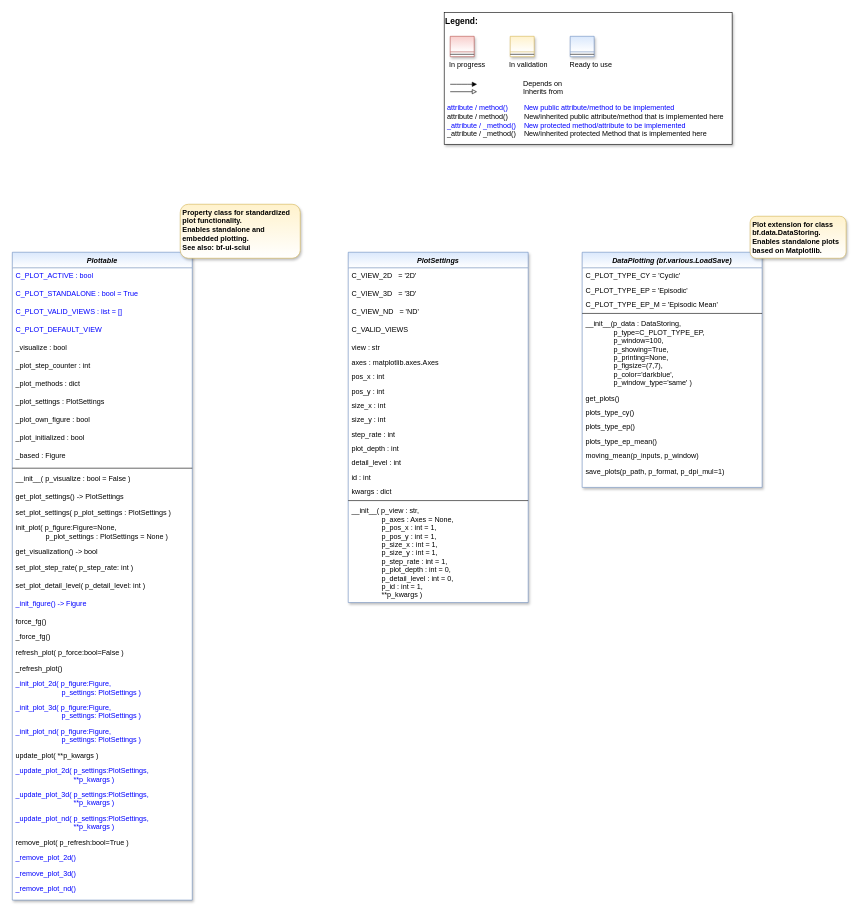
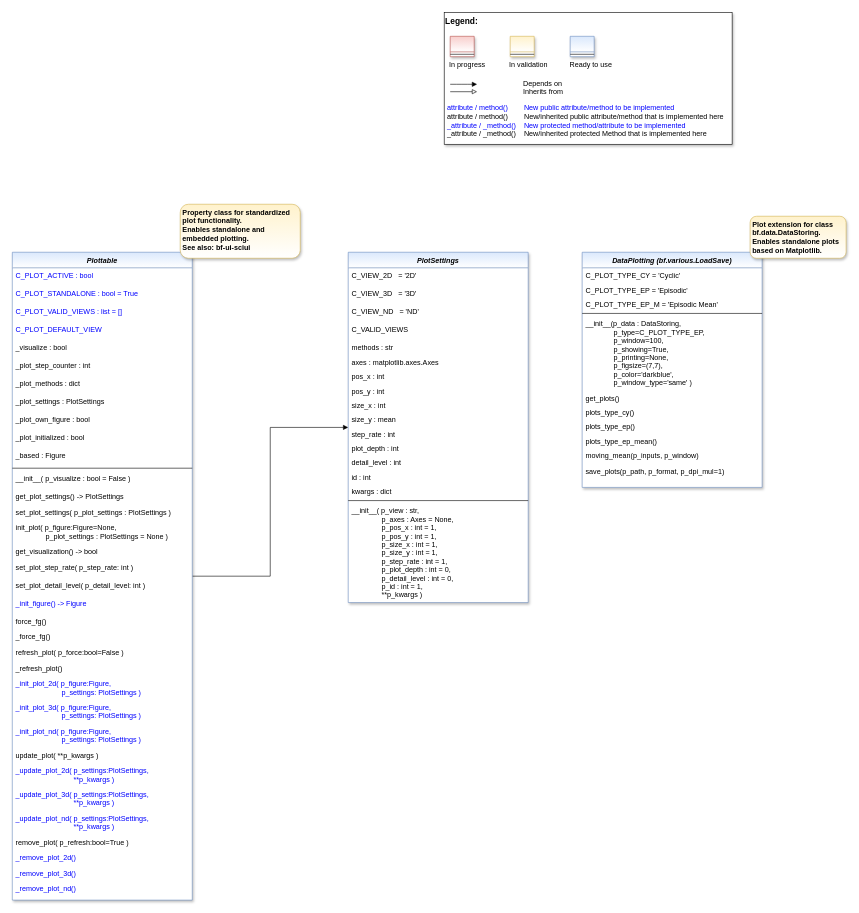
(368, 348) -> (375, 348)
(371, 420) -> (374, 420)
none -> (306, 428)
